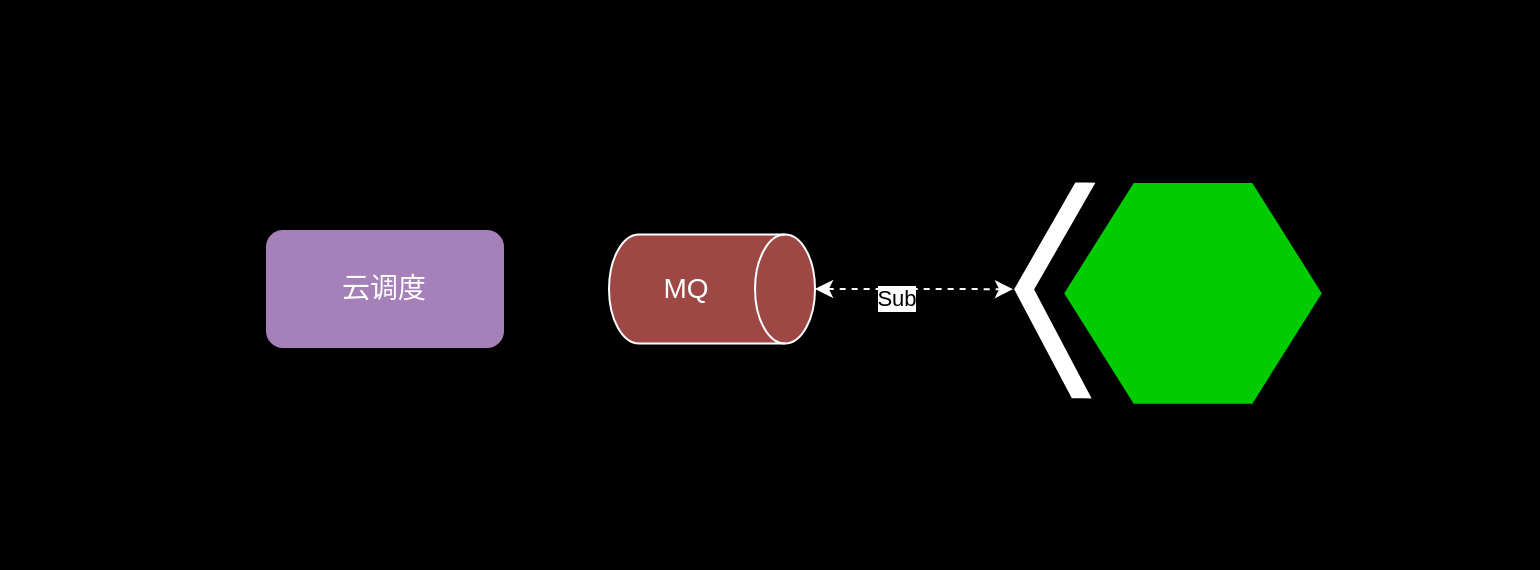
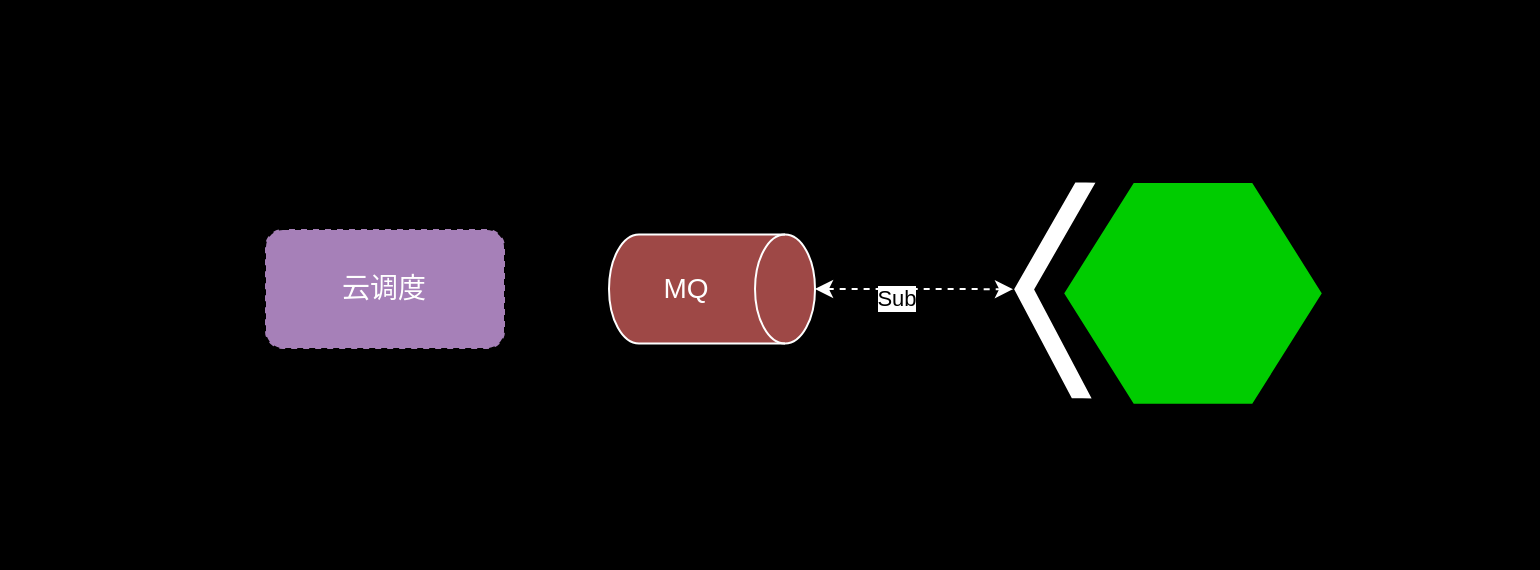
(385, 289) -> (385, 289)
